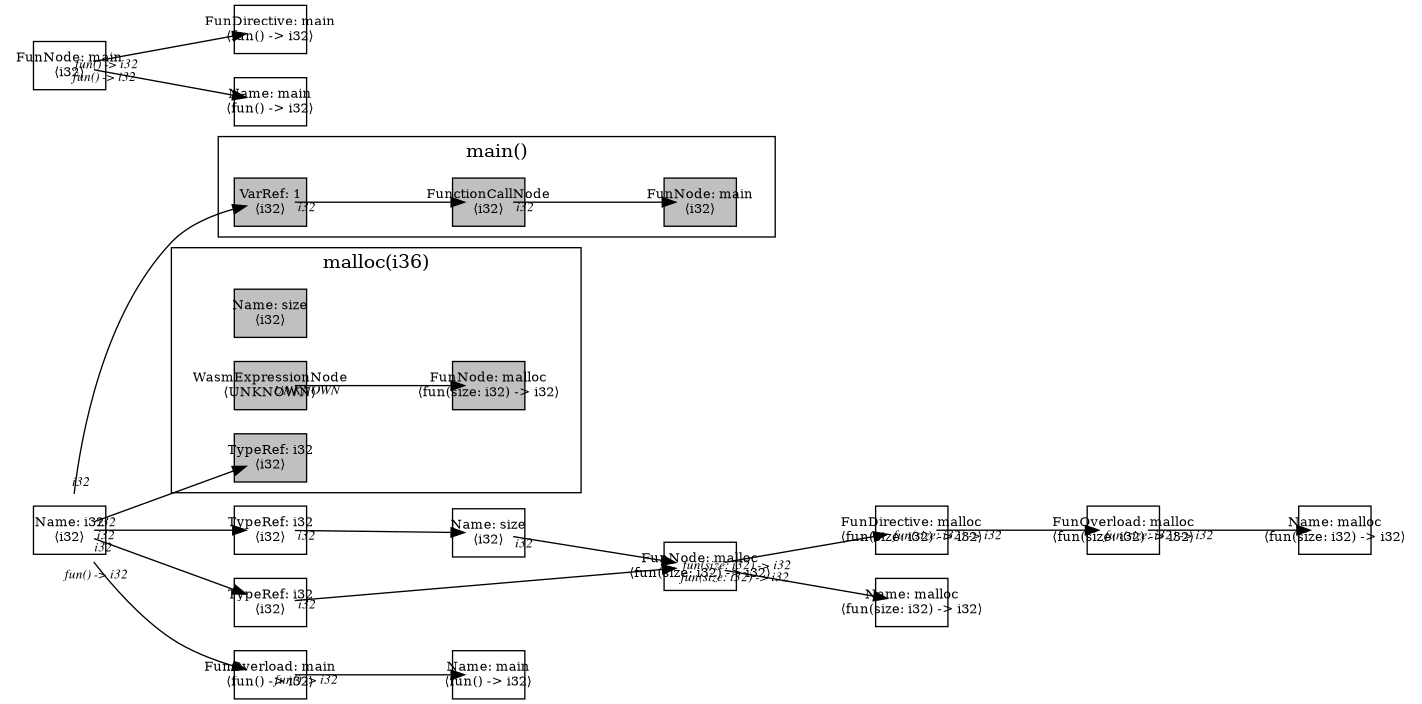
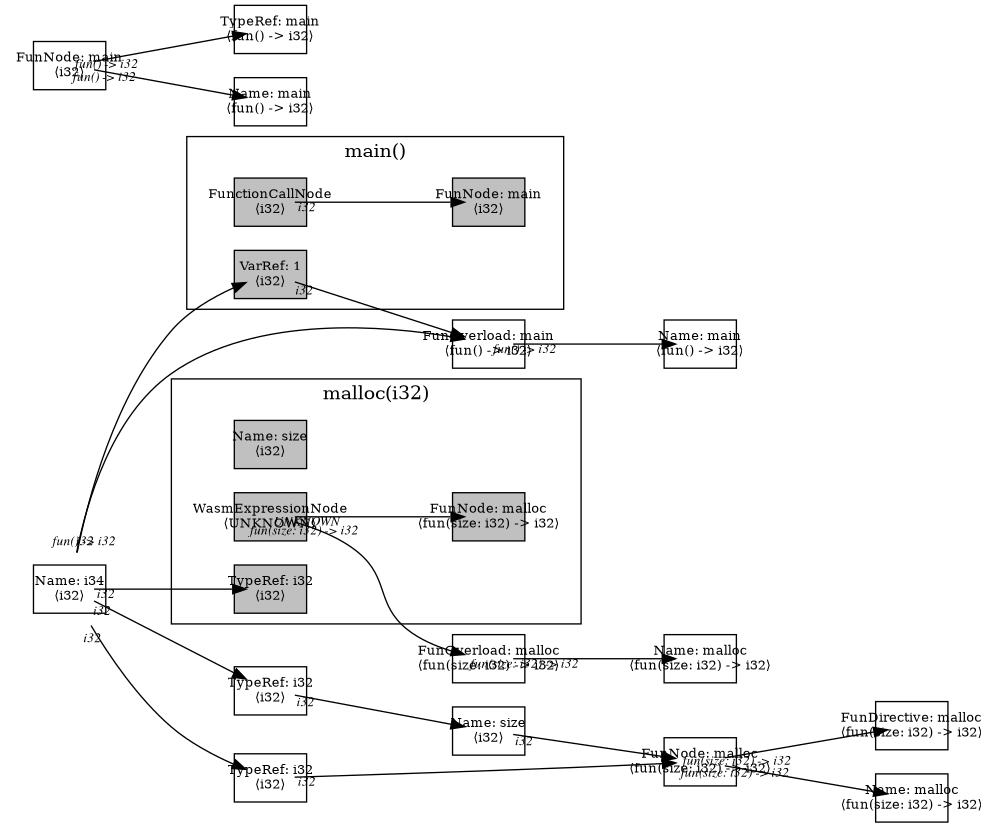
(270, 29) -> (270, 29)
(373, 202) -> (354, 301)
(376, 263) -> (376, 394)
(70, 530) -> (70, 589)
(1011, 530) -> (379, 581)
